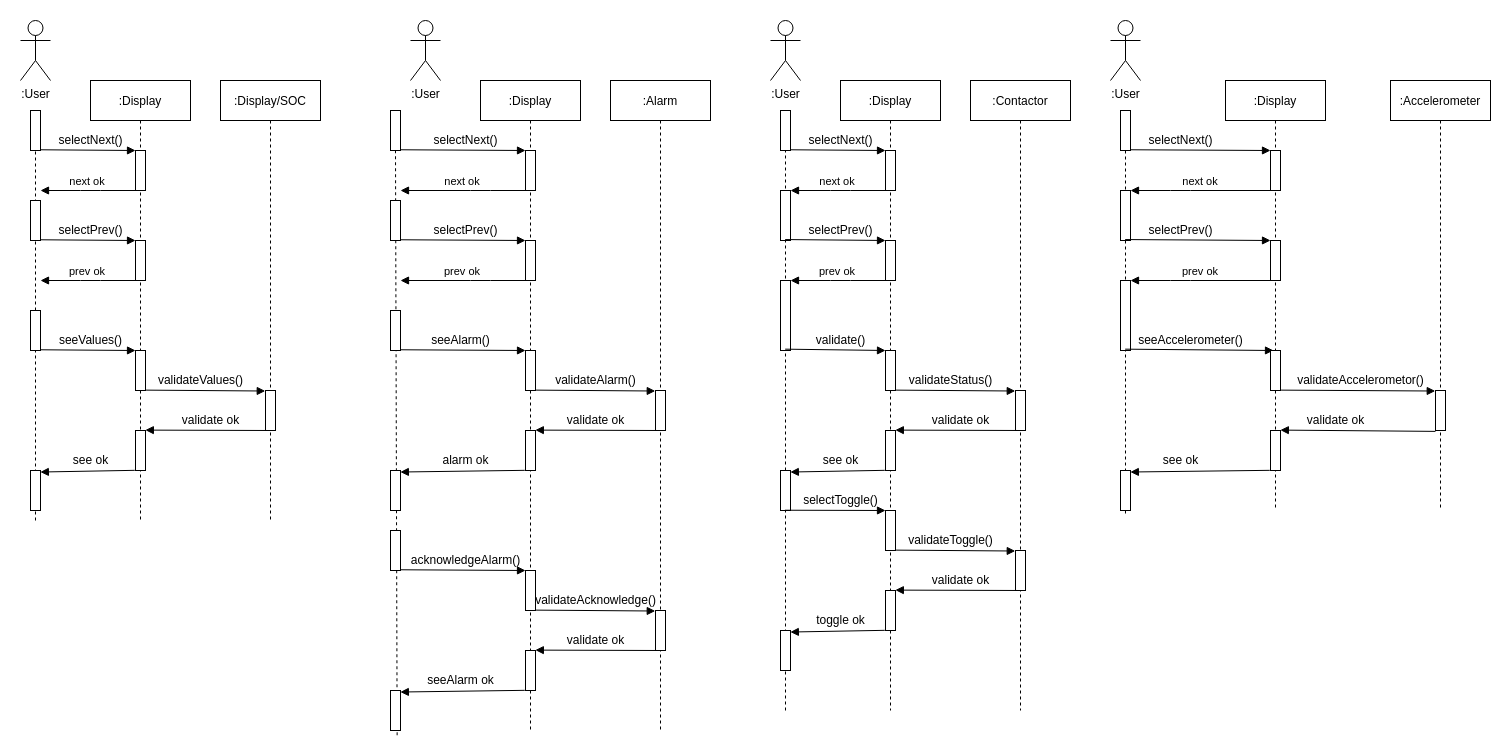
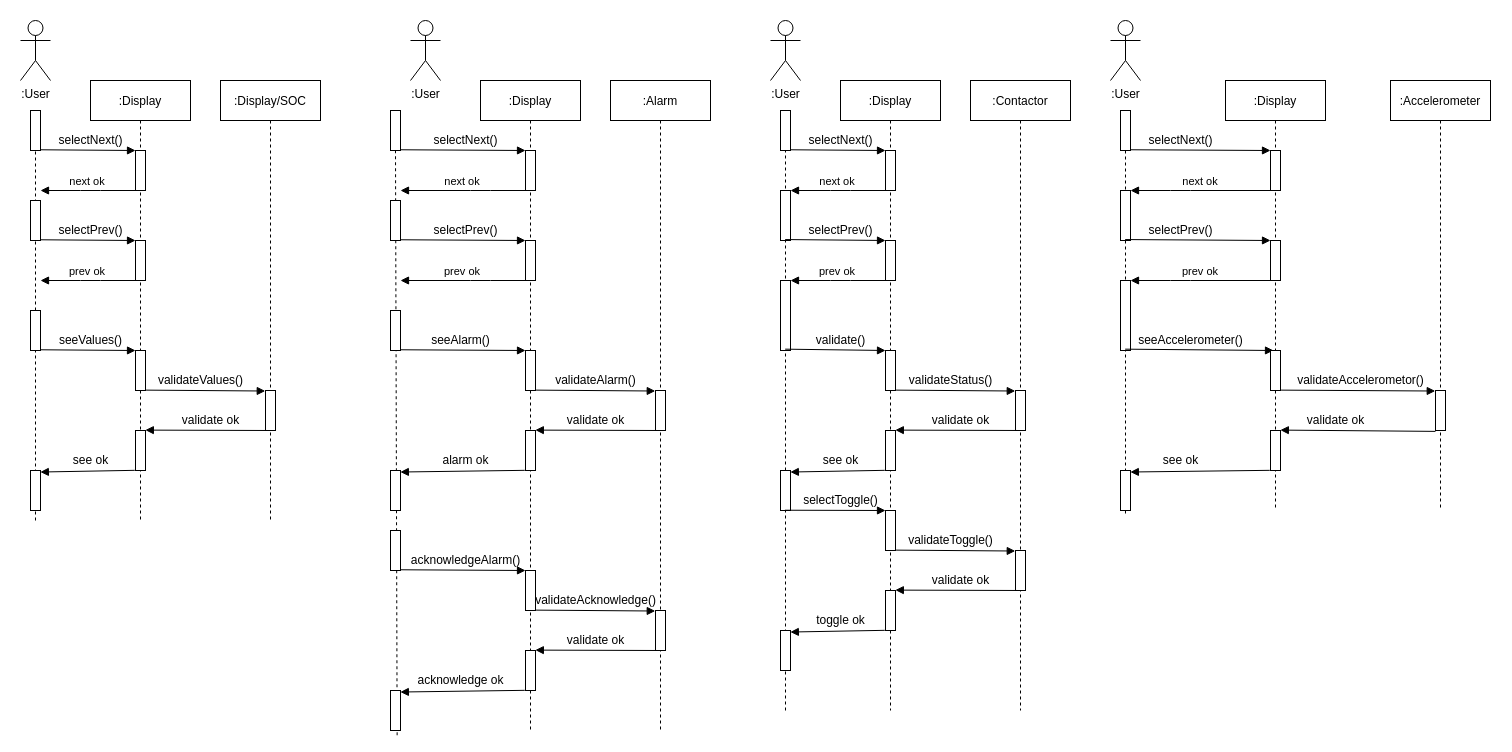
(461, 681) -> (461, 681)
